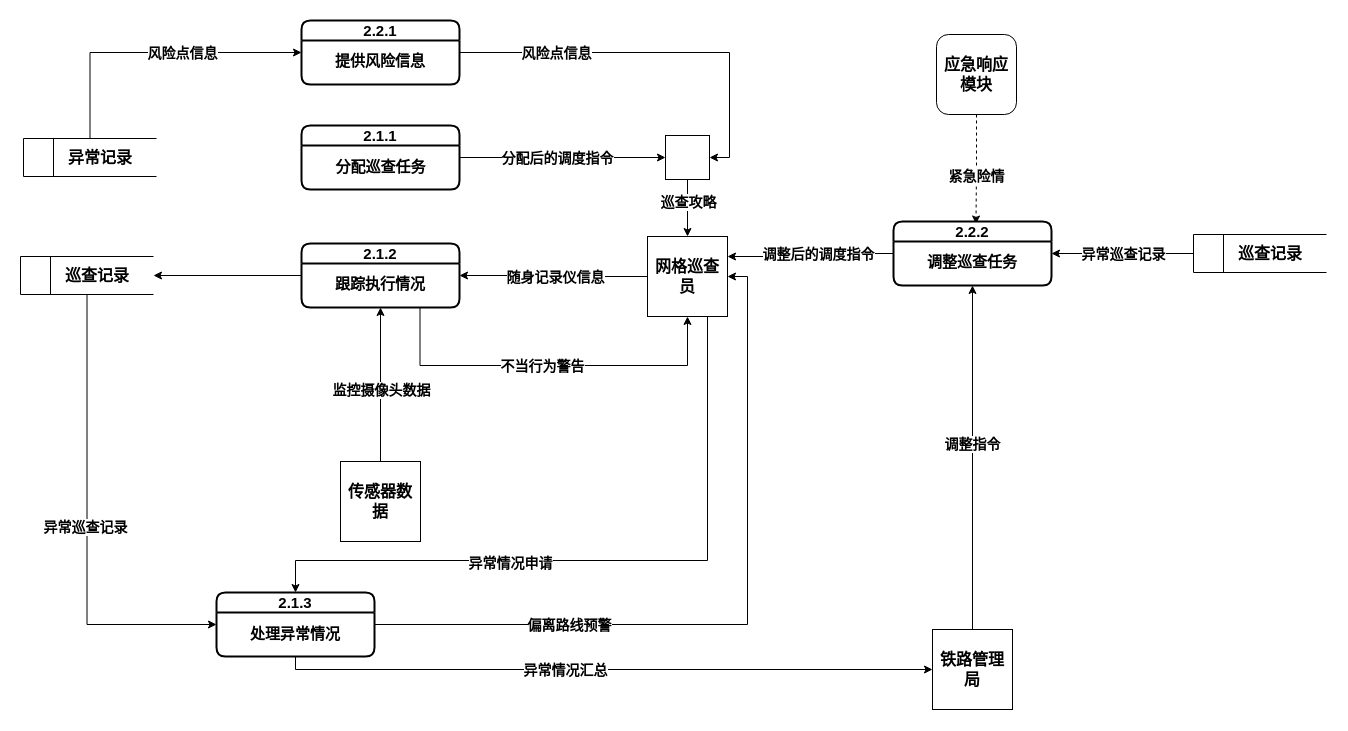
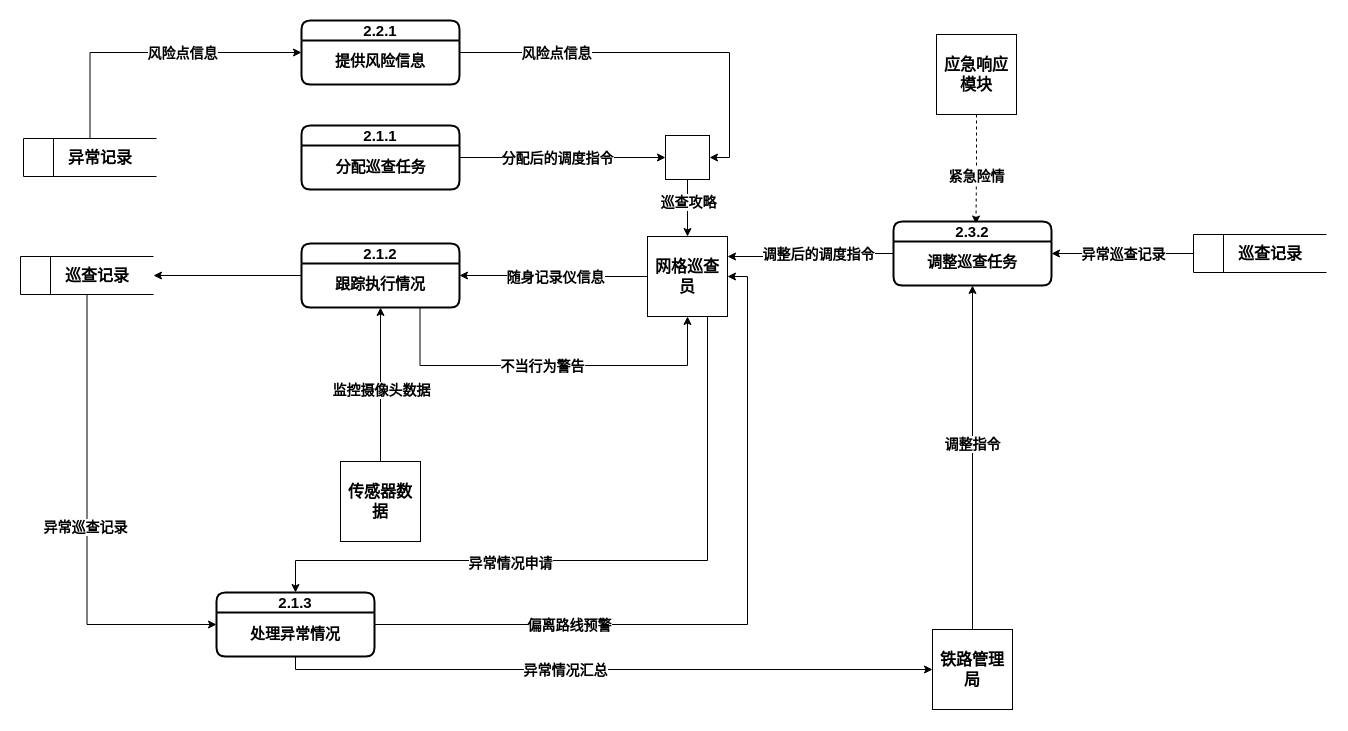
(977, 75) -> (977, 75)
(973, 232) -> (973, 232)
